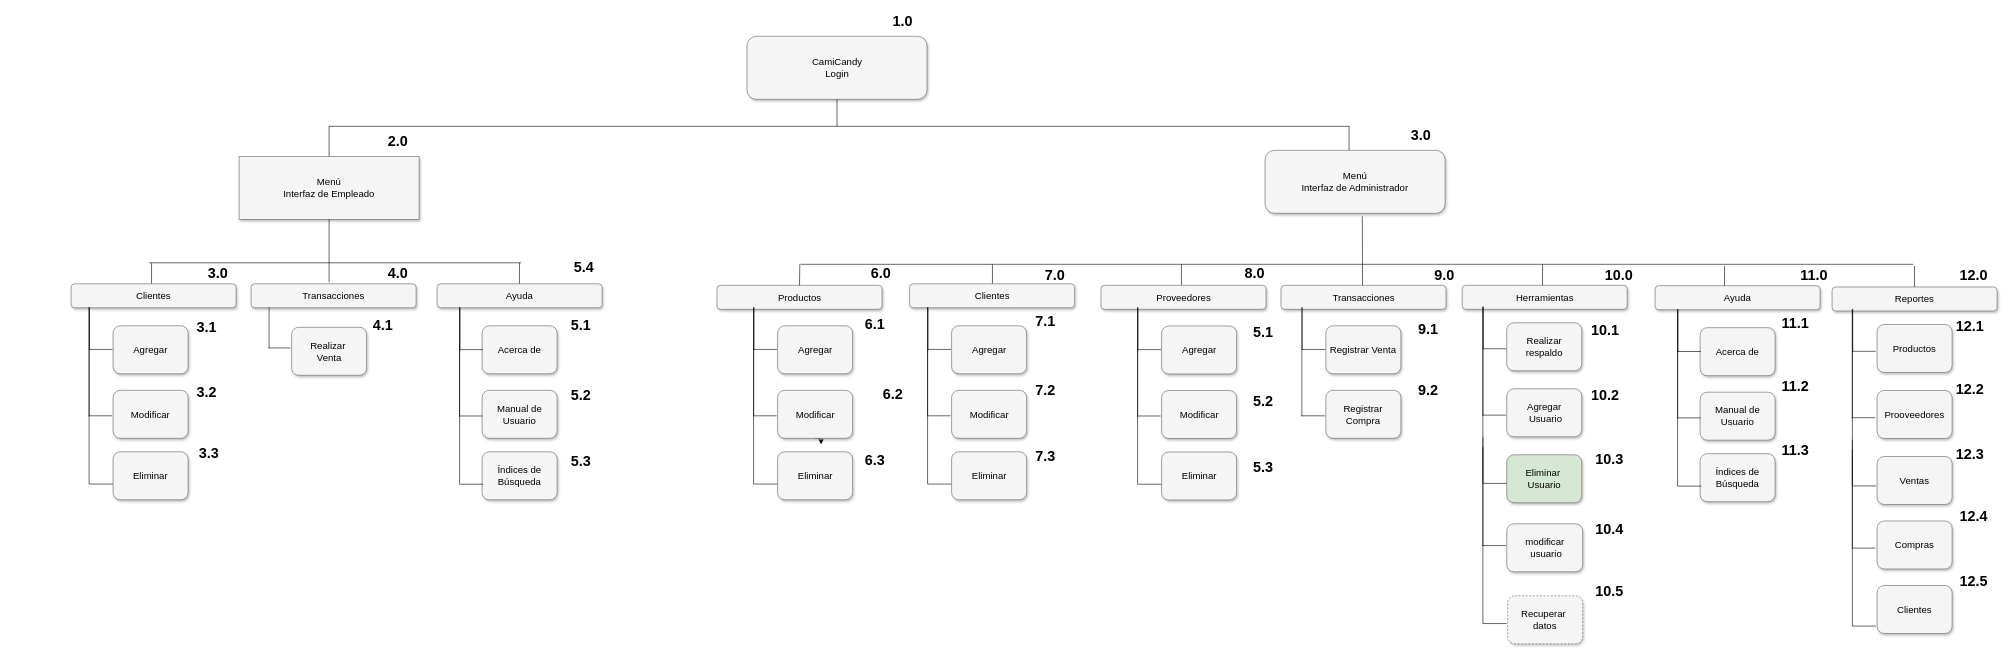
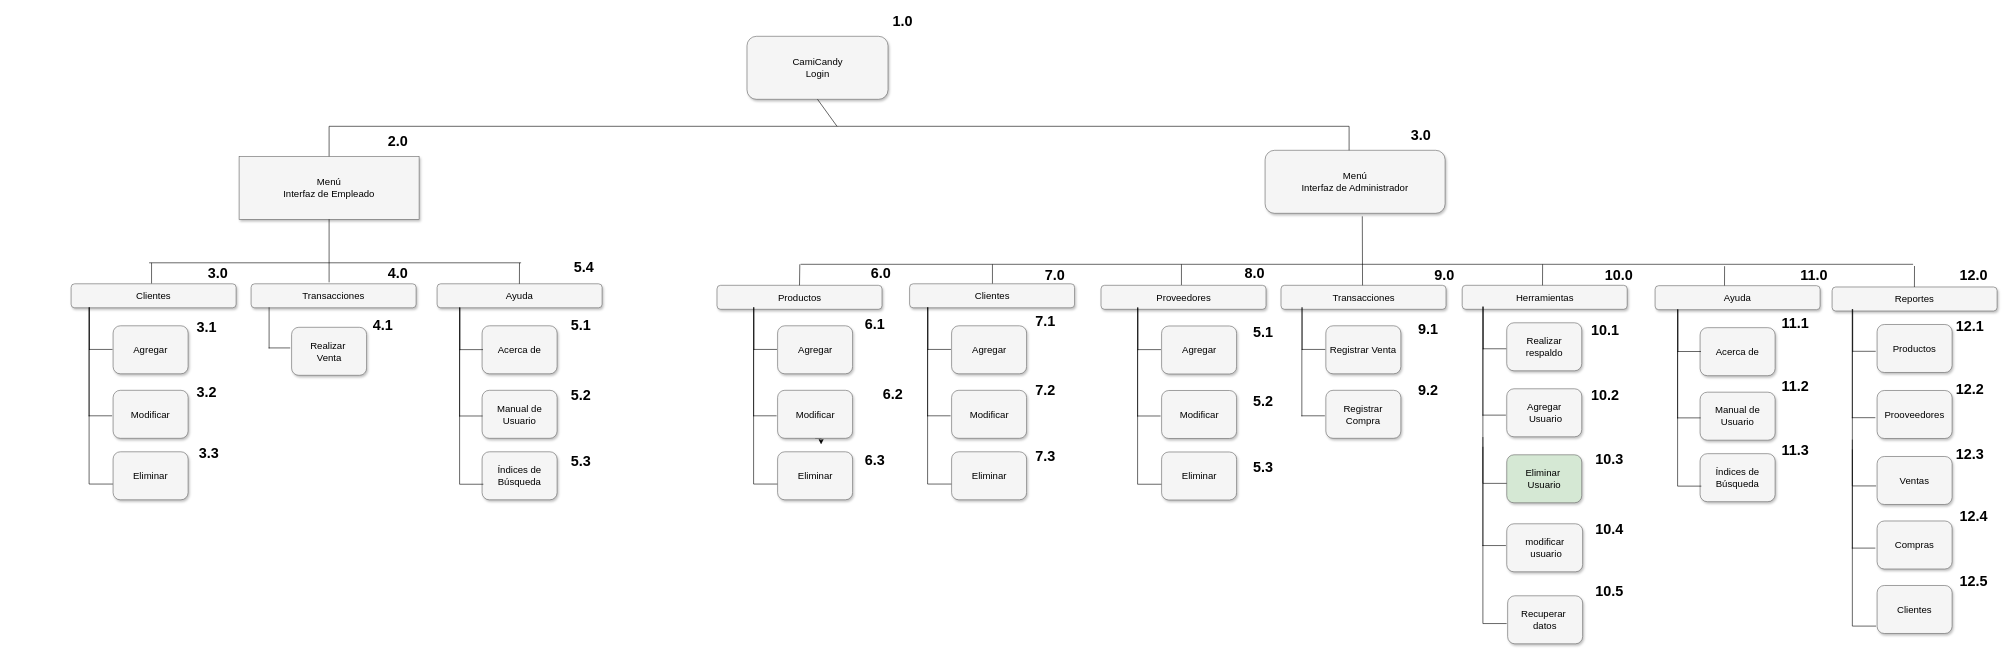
(837, 68) -> (818, 68)
(1545, 620) -> (1545, 620)
